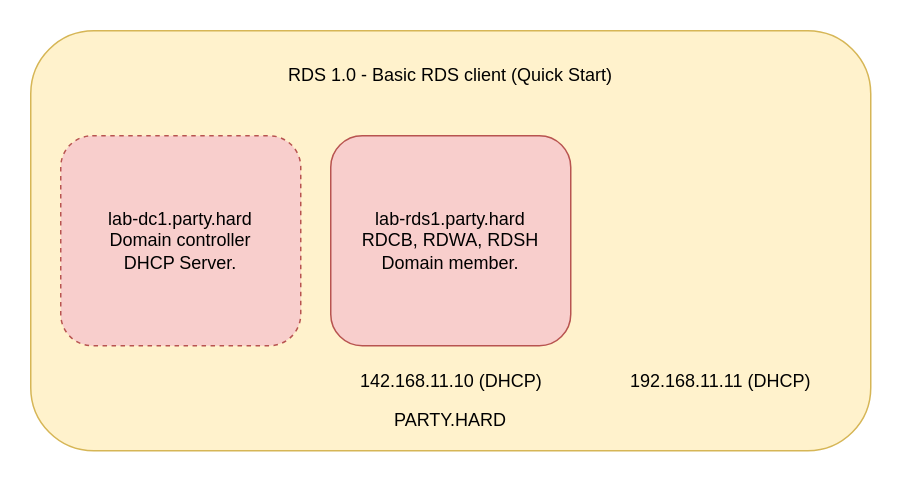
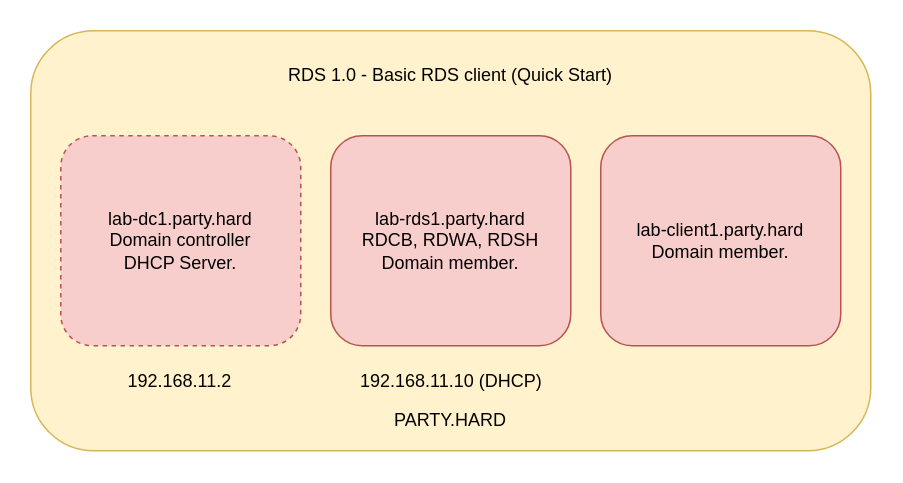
none -> (721, 241)
(452, 382) -> (452, 382)
none -> (181, 383)
(721, 383) -> none
